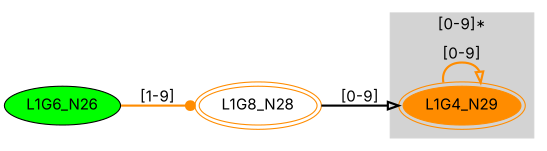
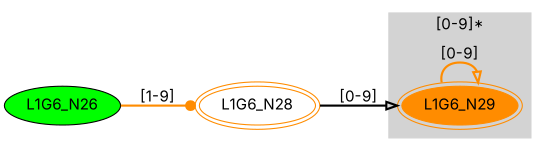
(258, 106) -> (257, 106)
(462, 106) -> (460, 106)
